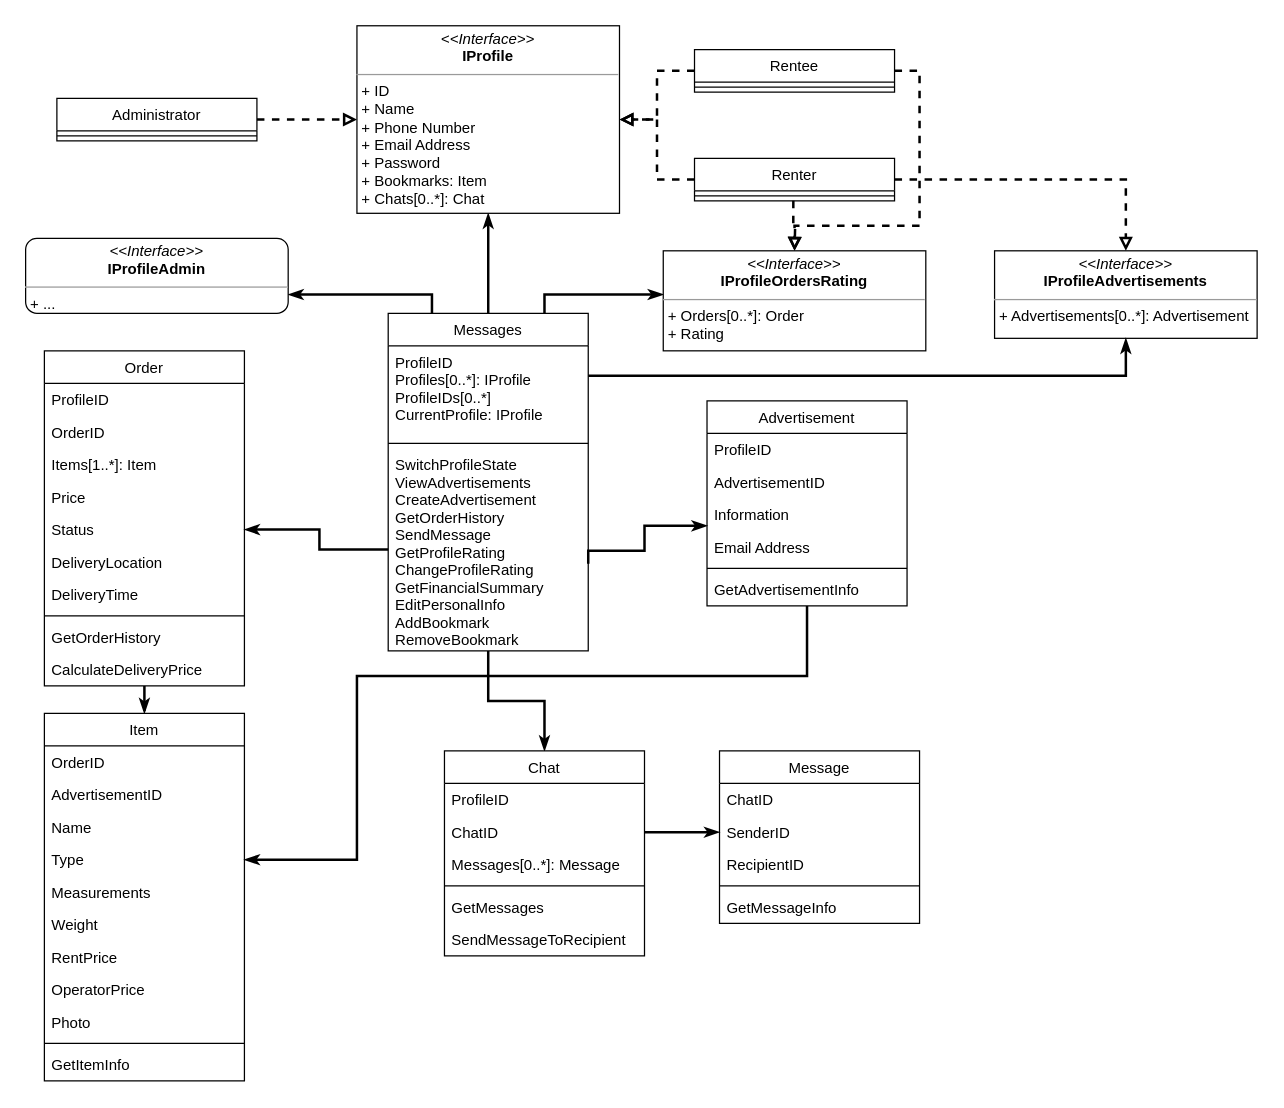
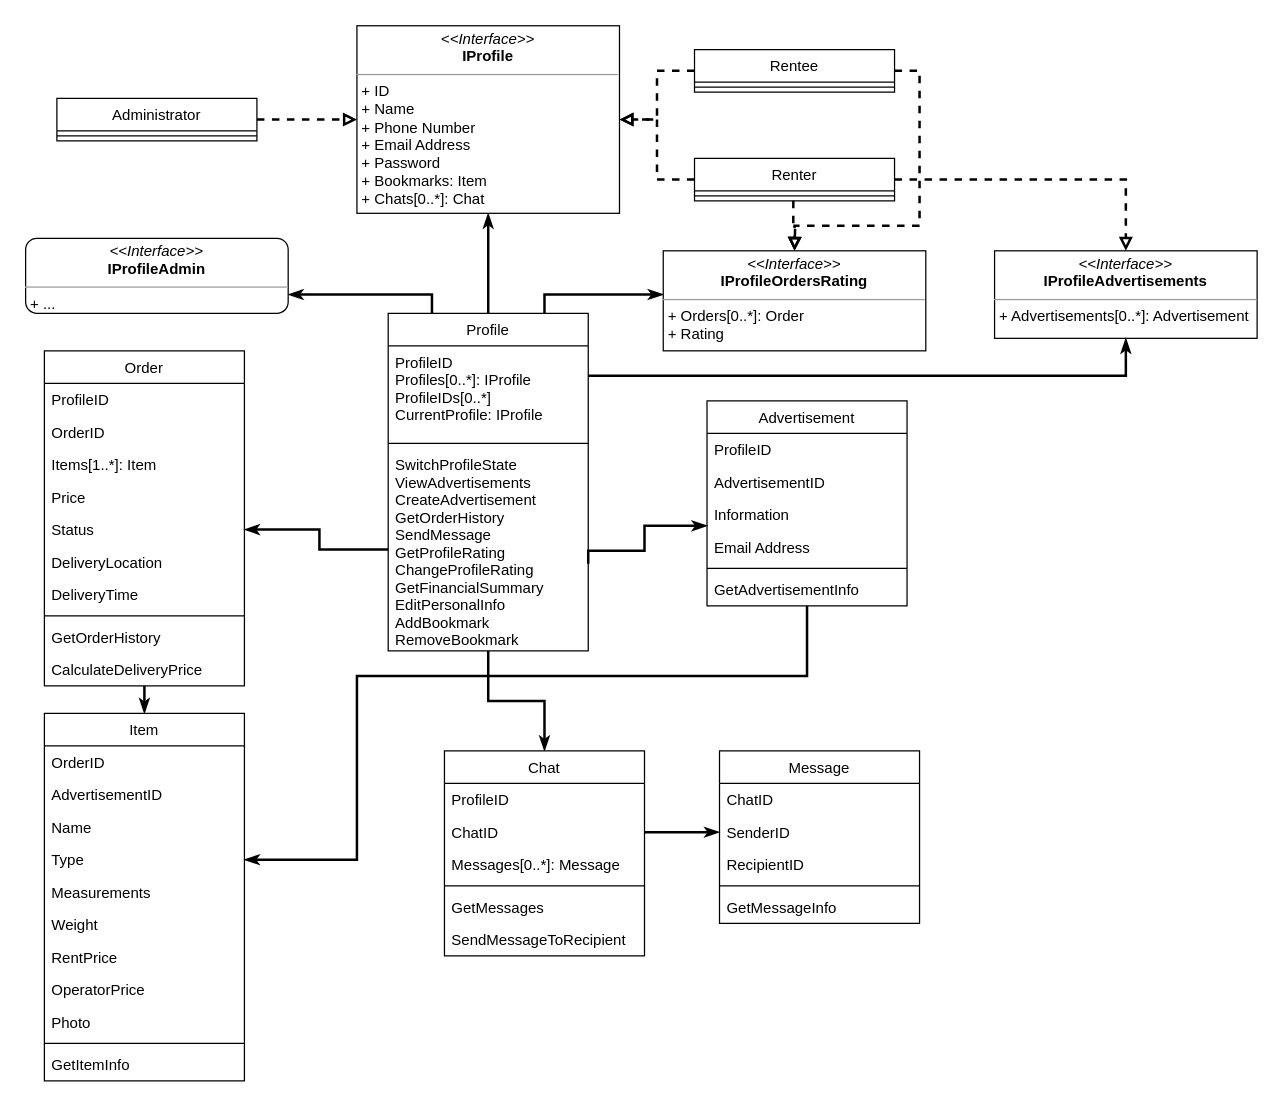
(488, 330) -> (488, 330)
